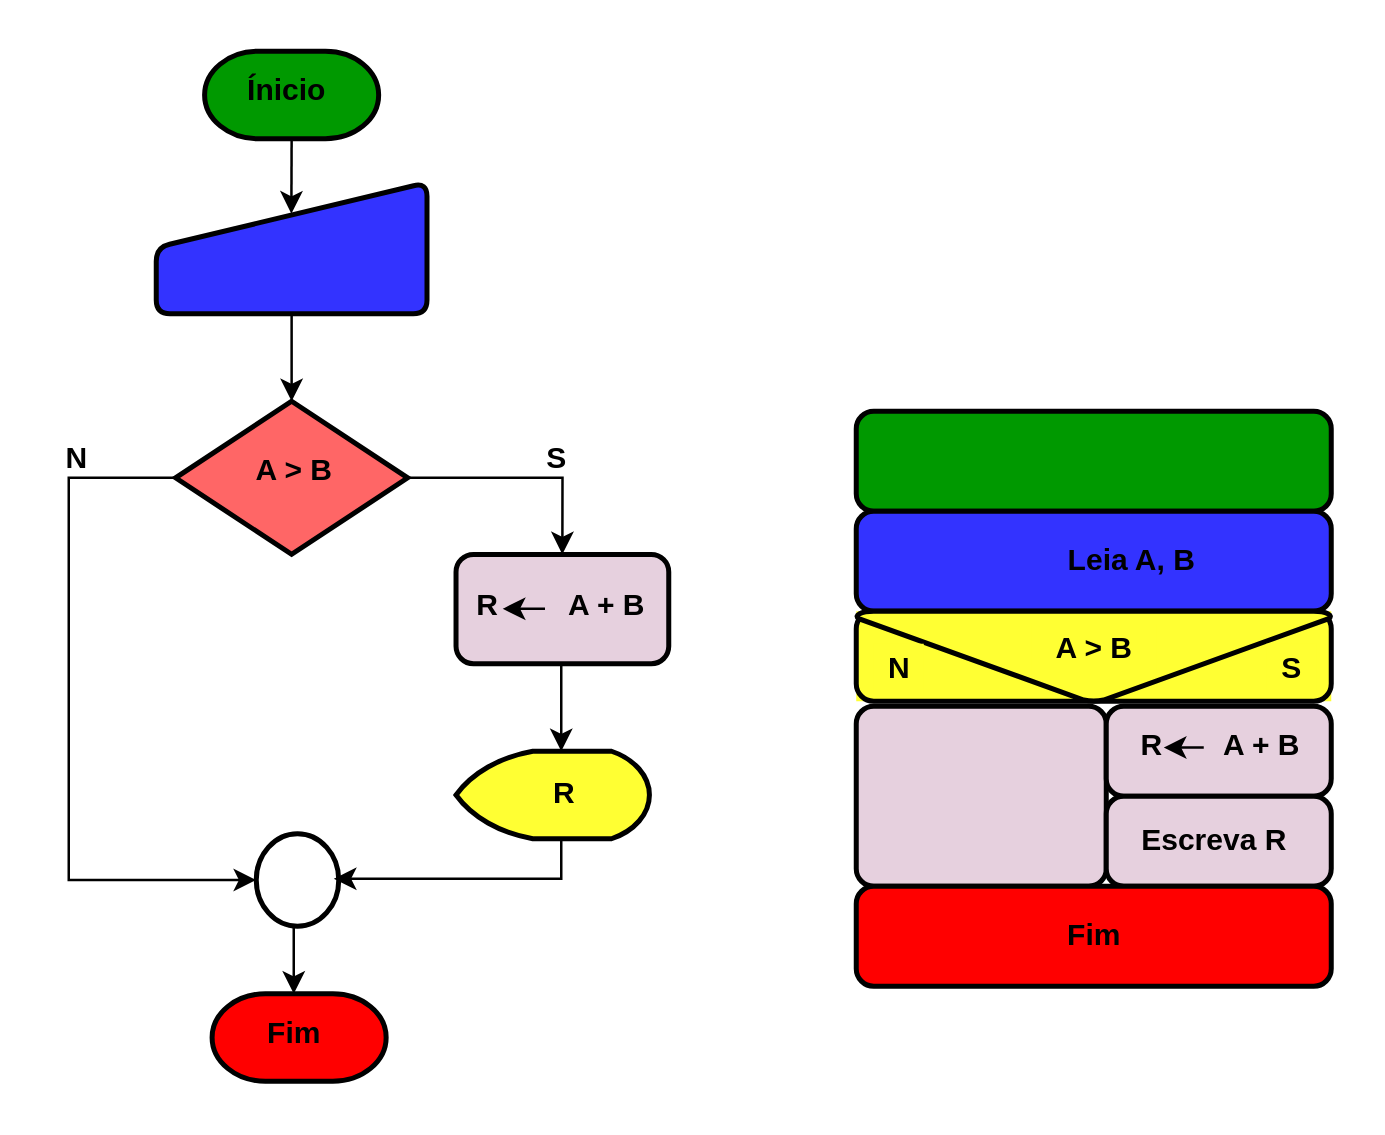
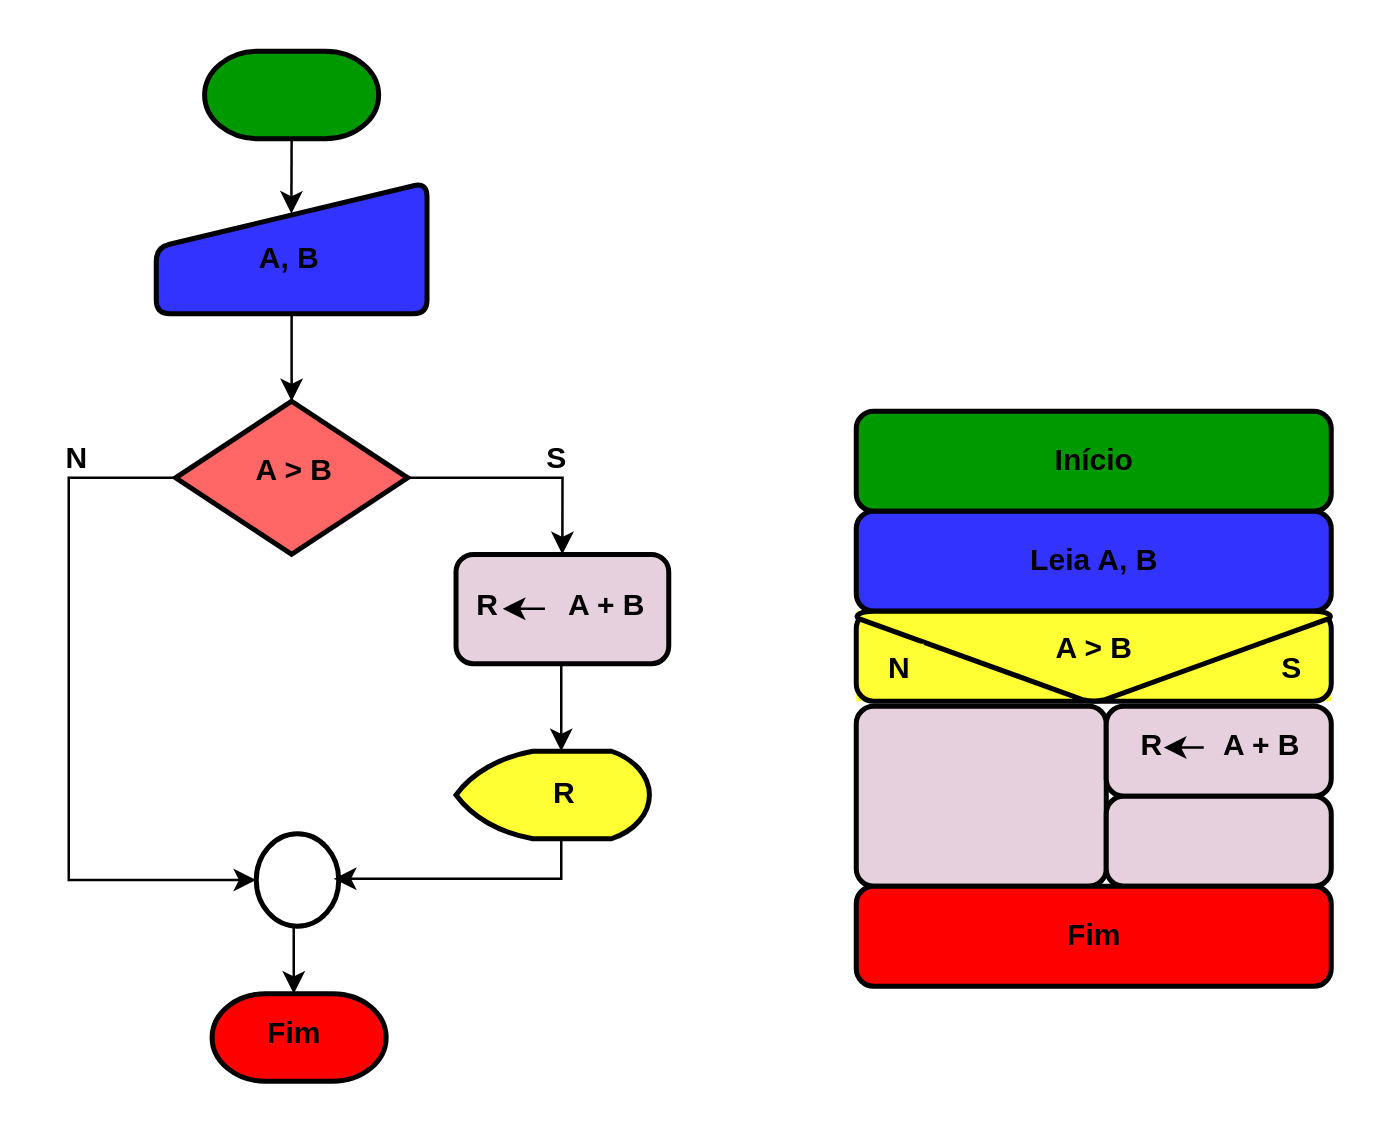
(286, 90) -> none
none -> (289, 259)
none -> (1094, 461)
(1131, 561) -> (1094, 561)
(1214, 841) -> none
